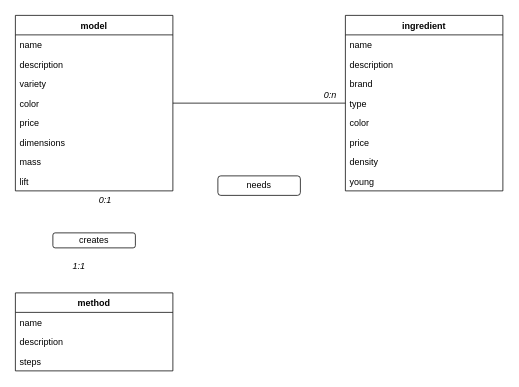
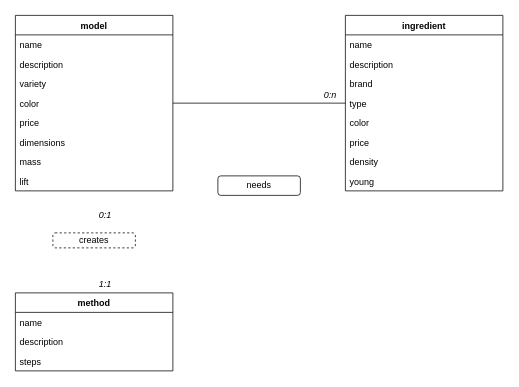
(105, 201) -> (105, 216)
(94, 240) -> (94, 240)
(79, 266) -> (105, 285)
